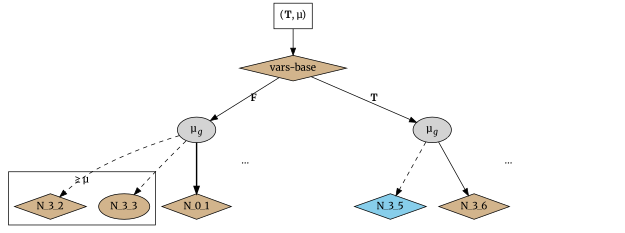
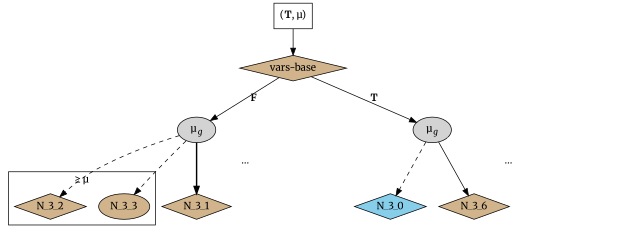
(197, 207) -> (197, 207)
(390, 207) -> (390, 207)
